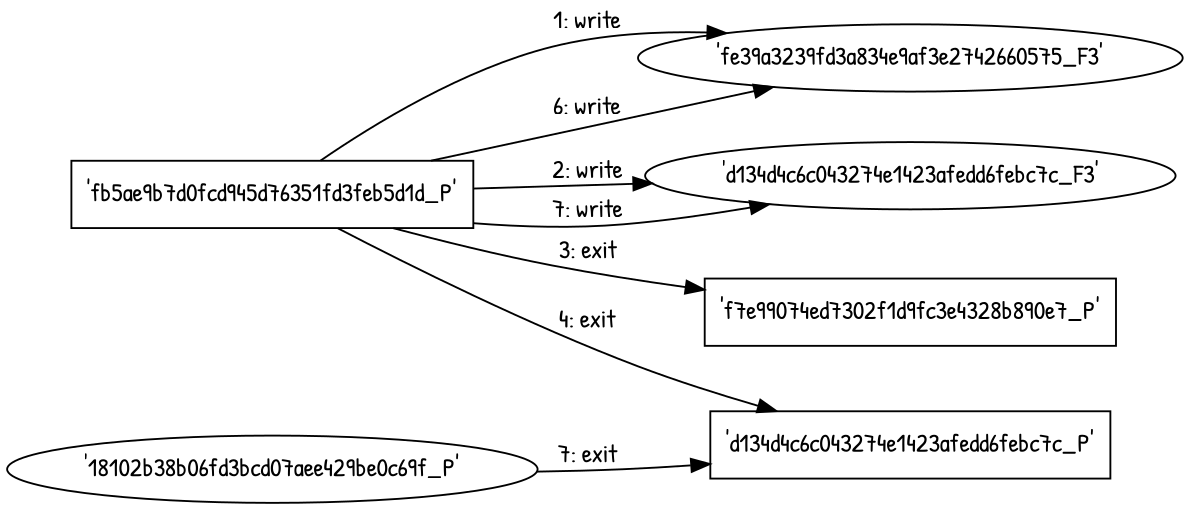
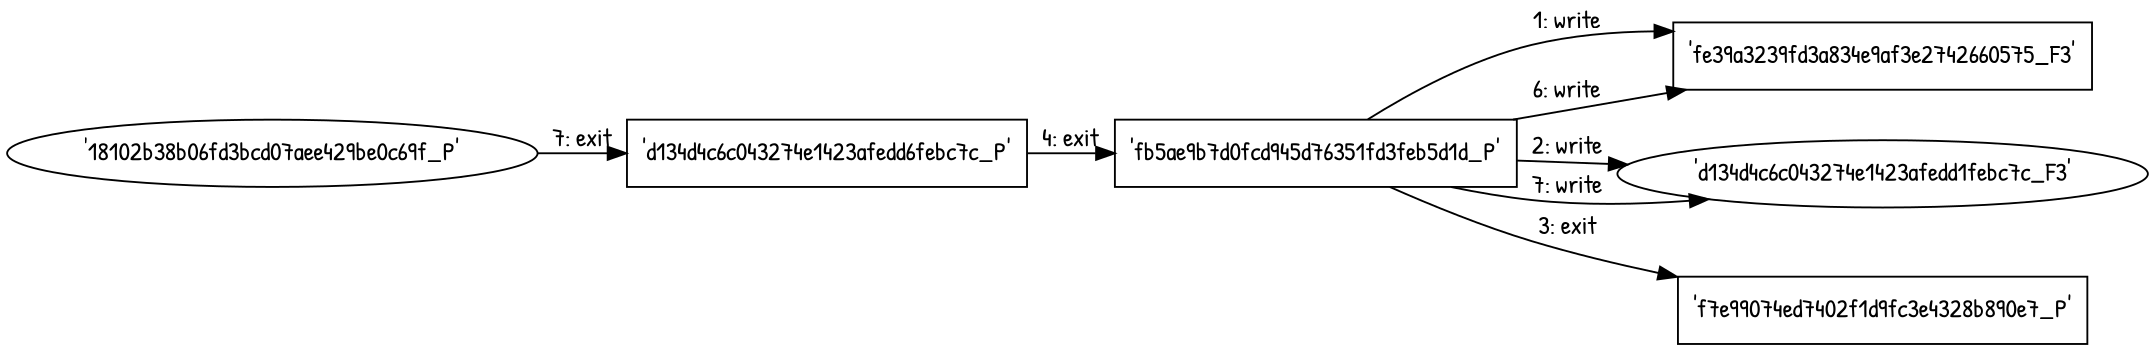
(910, 58) -> (1883, 56)
(910, 176) -> (1883, 174)
(910, 312) -> (1883, 310)
(544, 327) -> (1062, 153)
